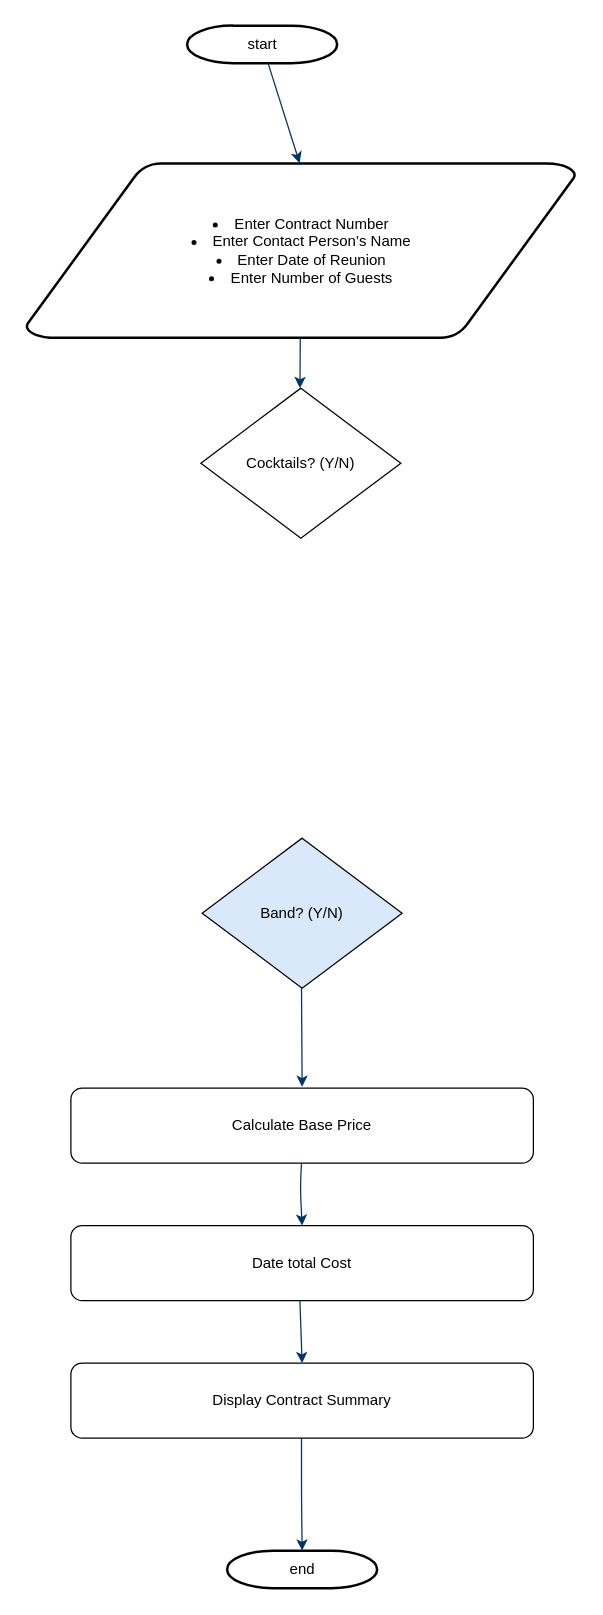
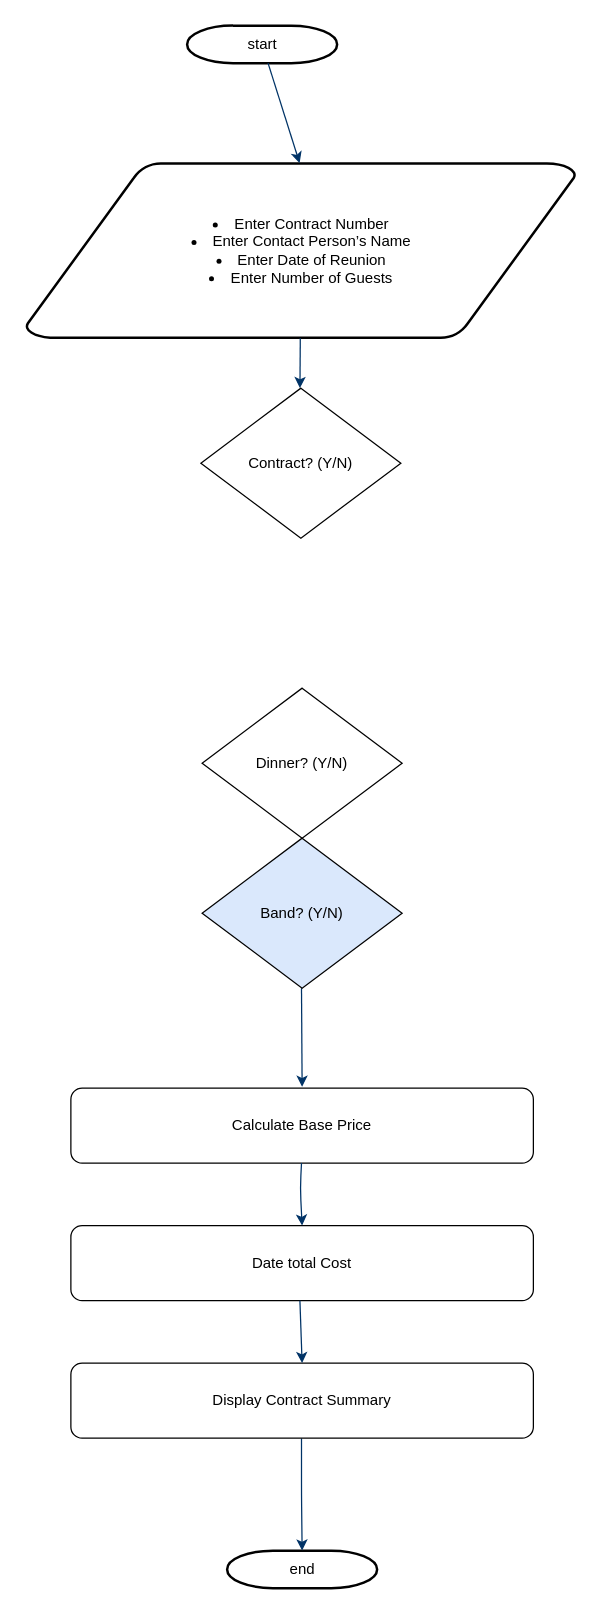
(301, 463) -> (301, 463)
none -> (302, 763)
